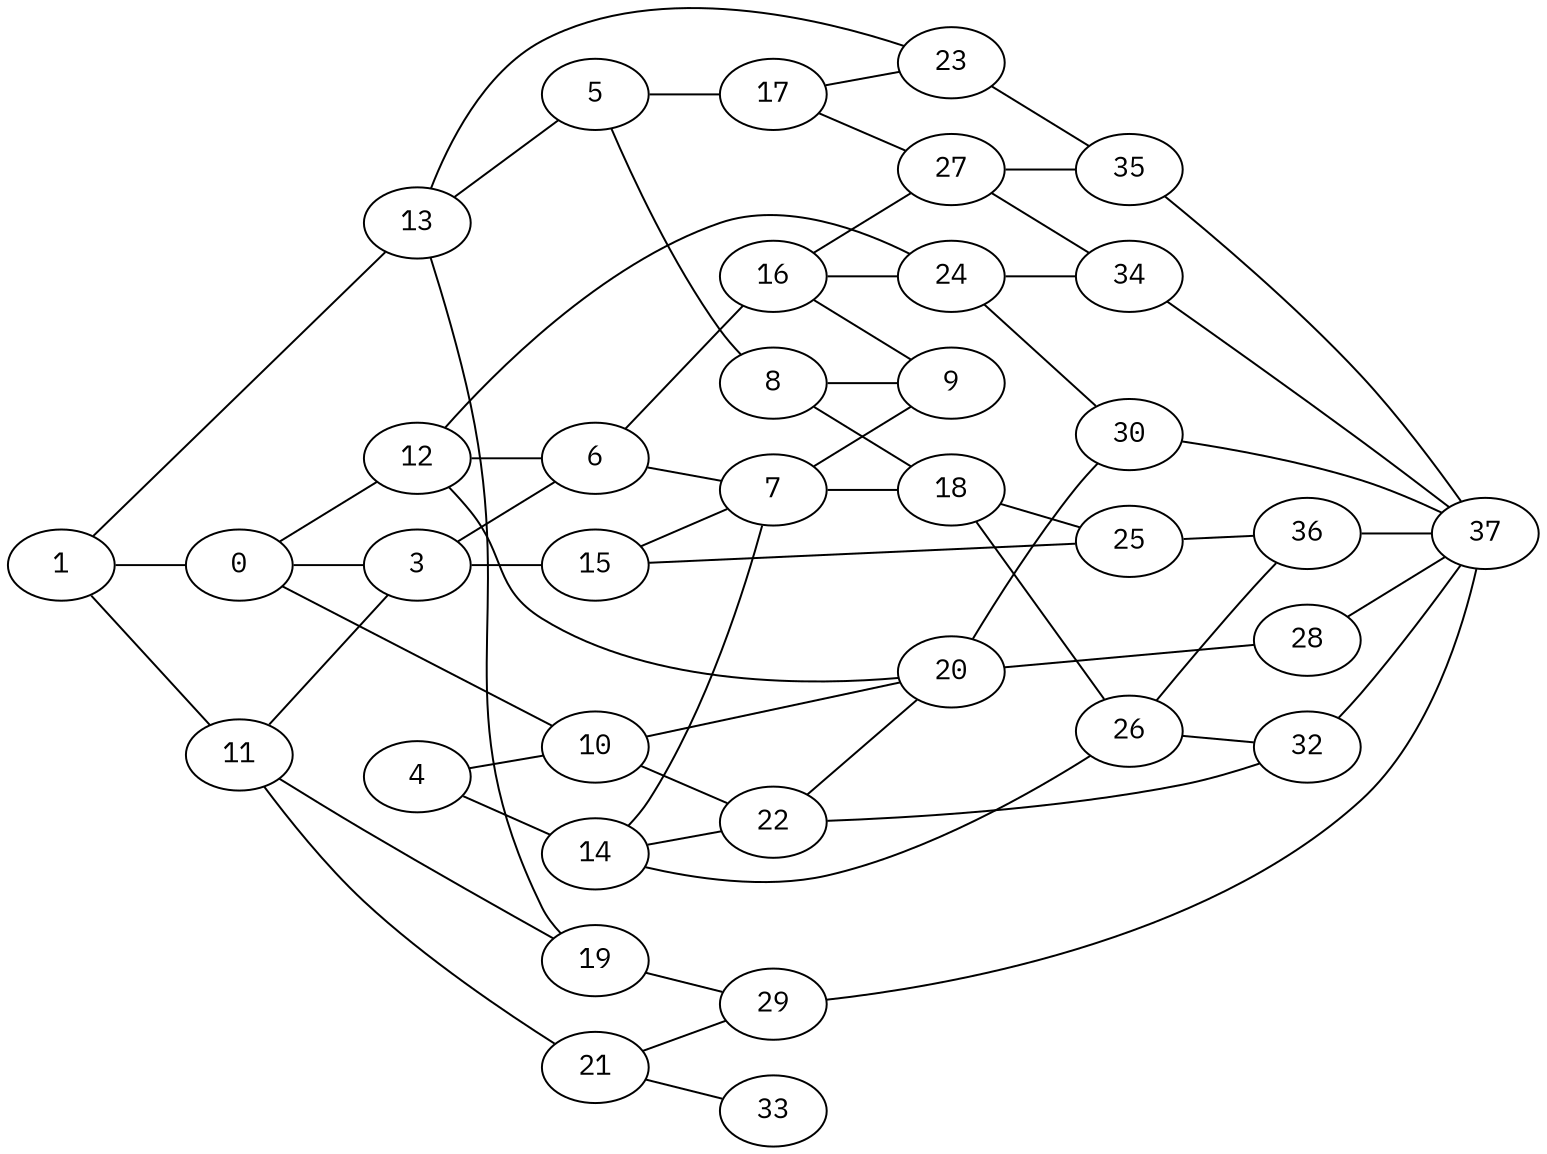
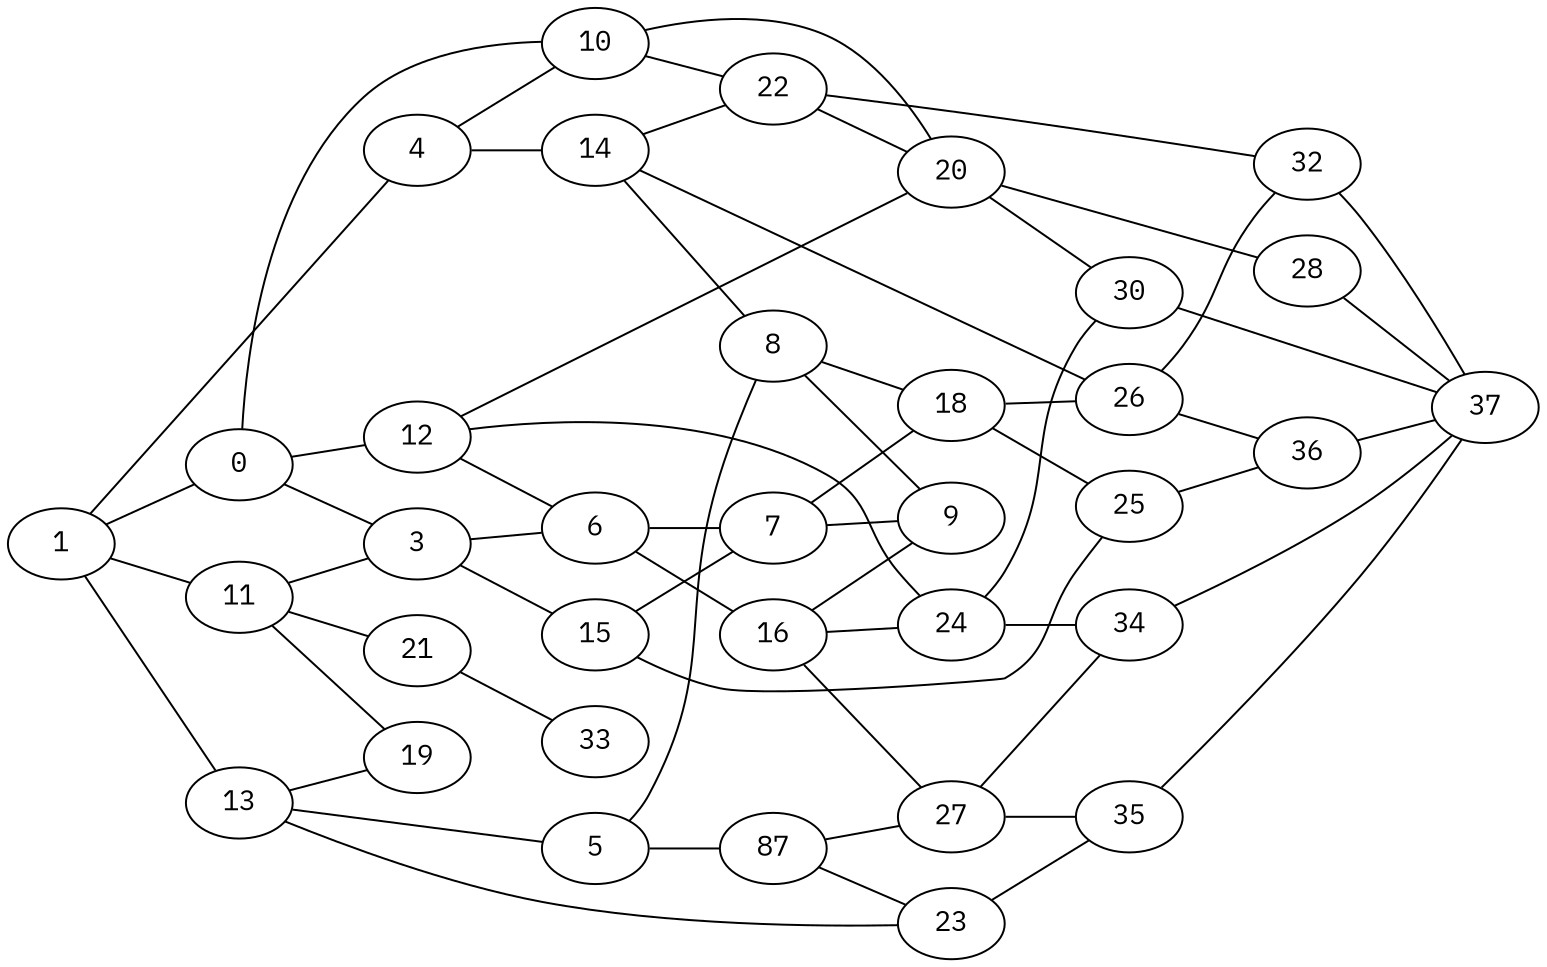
(773, 94) -> (773, 848)
none -> (232, 355)
(706, 690) -> (684, 248)
(773, 1004) -> none
